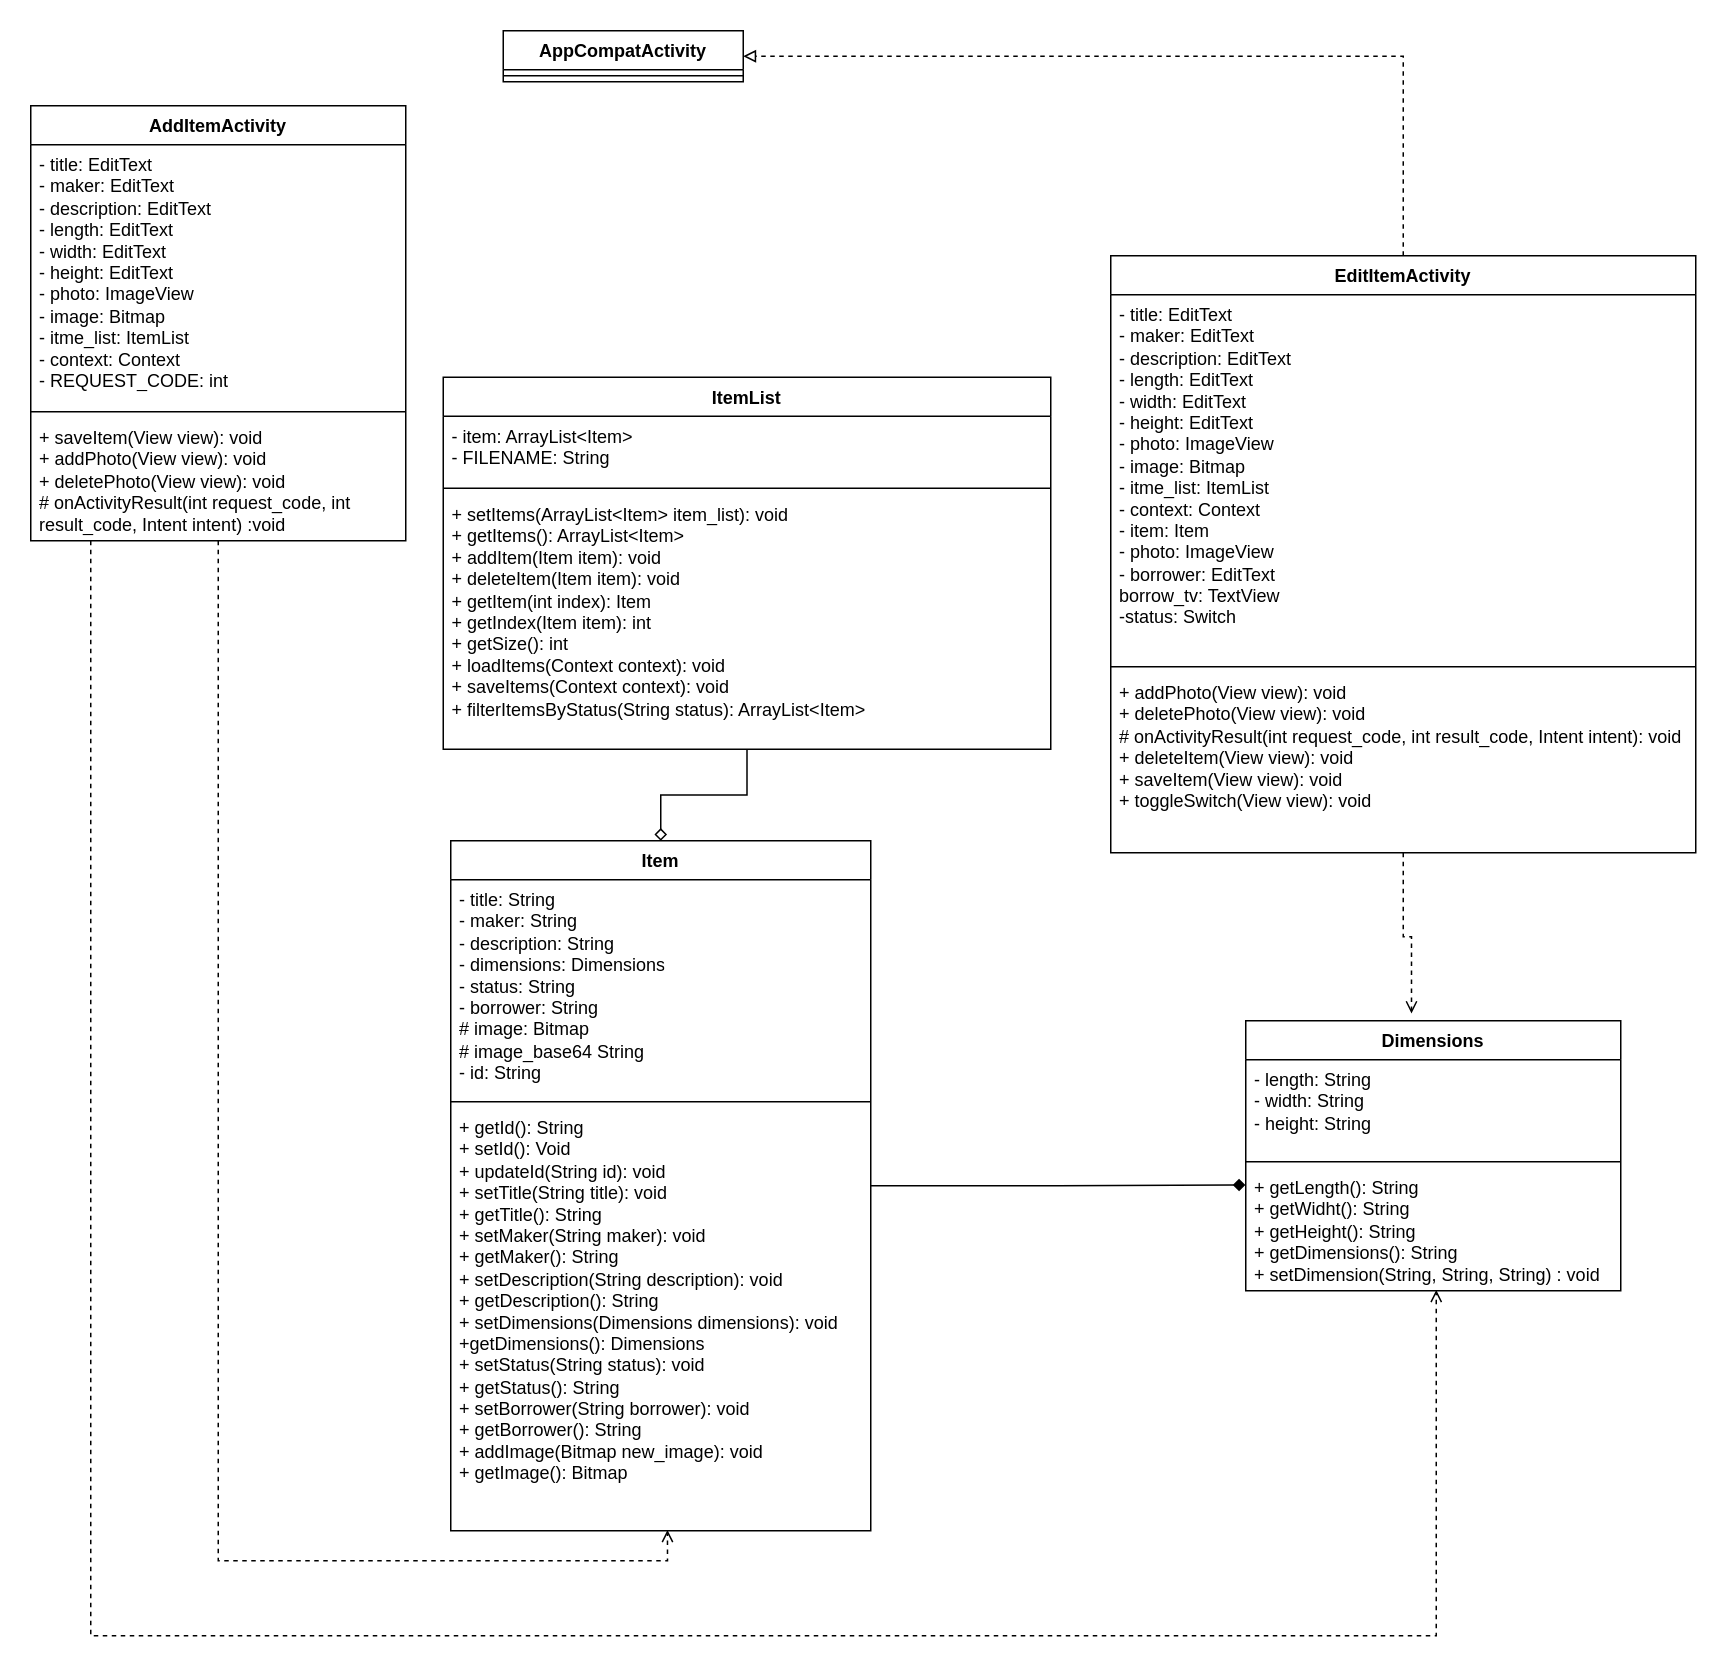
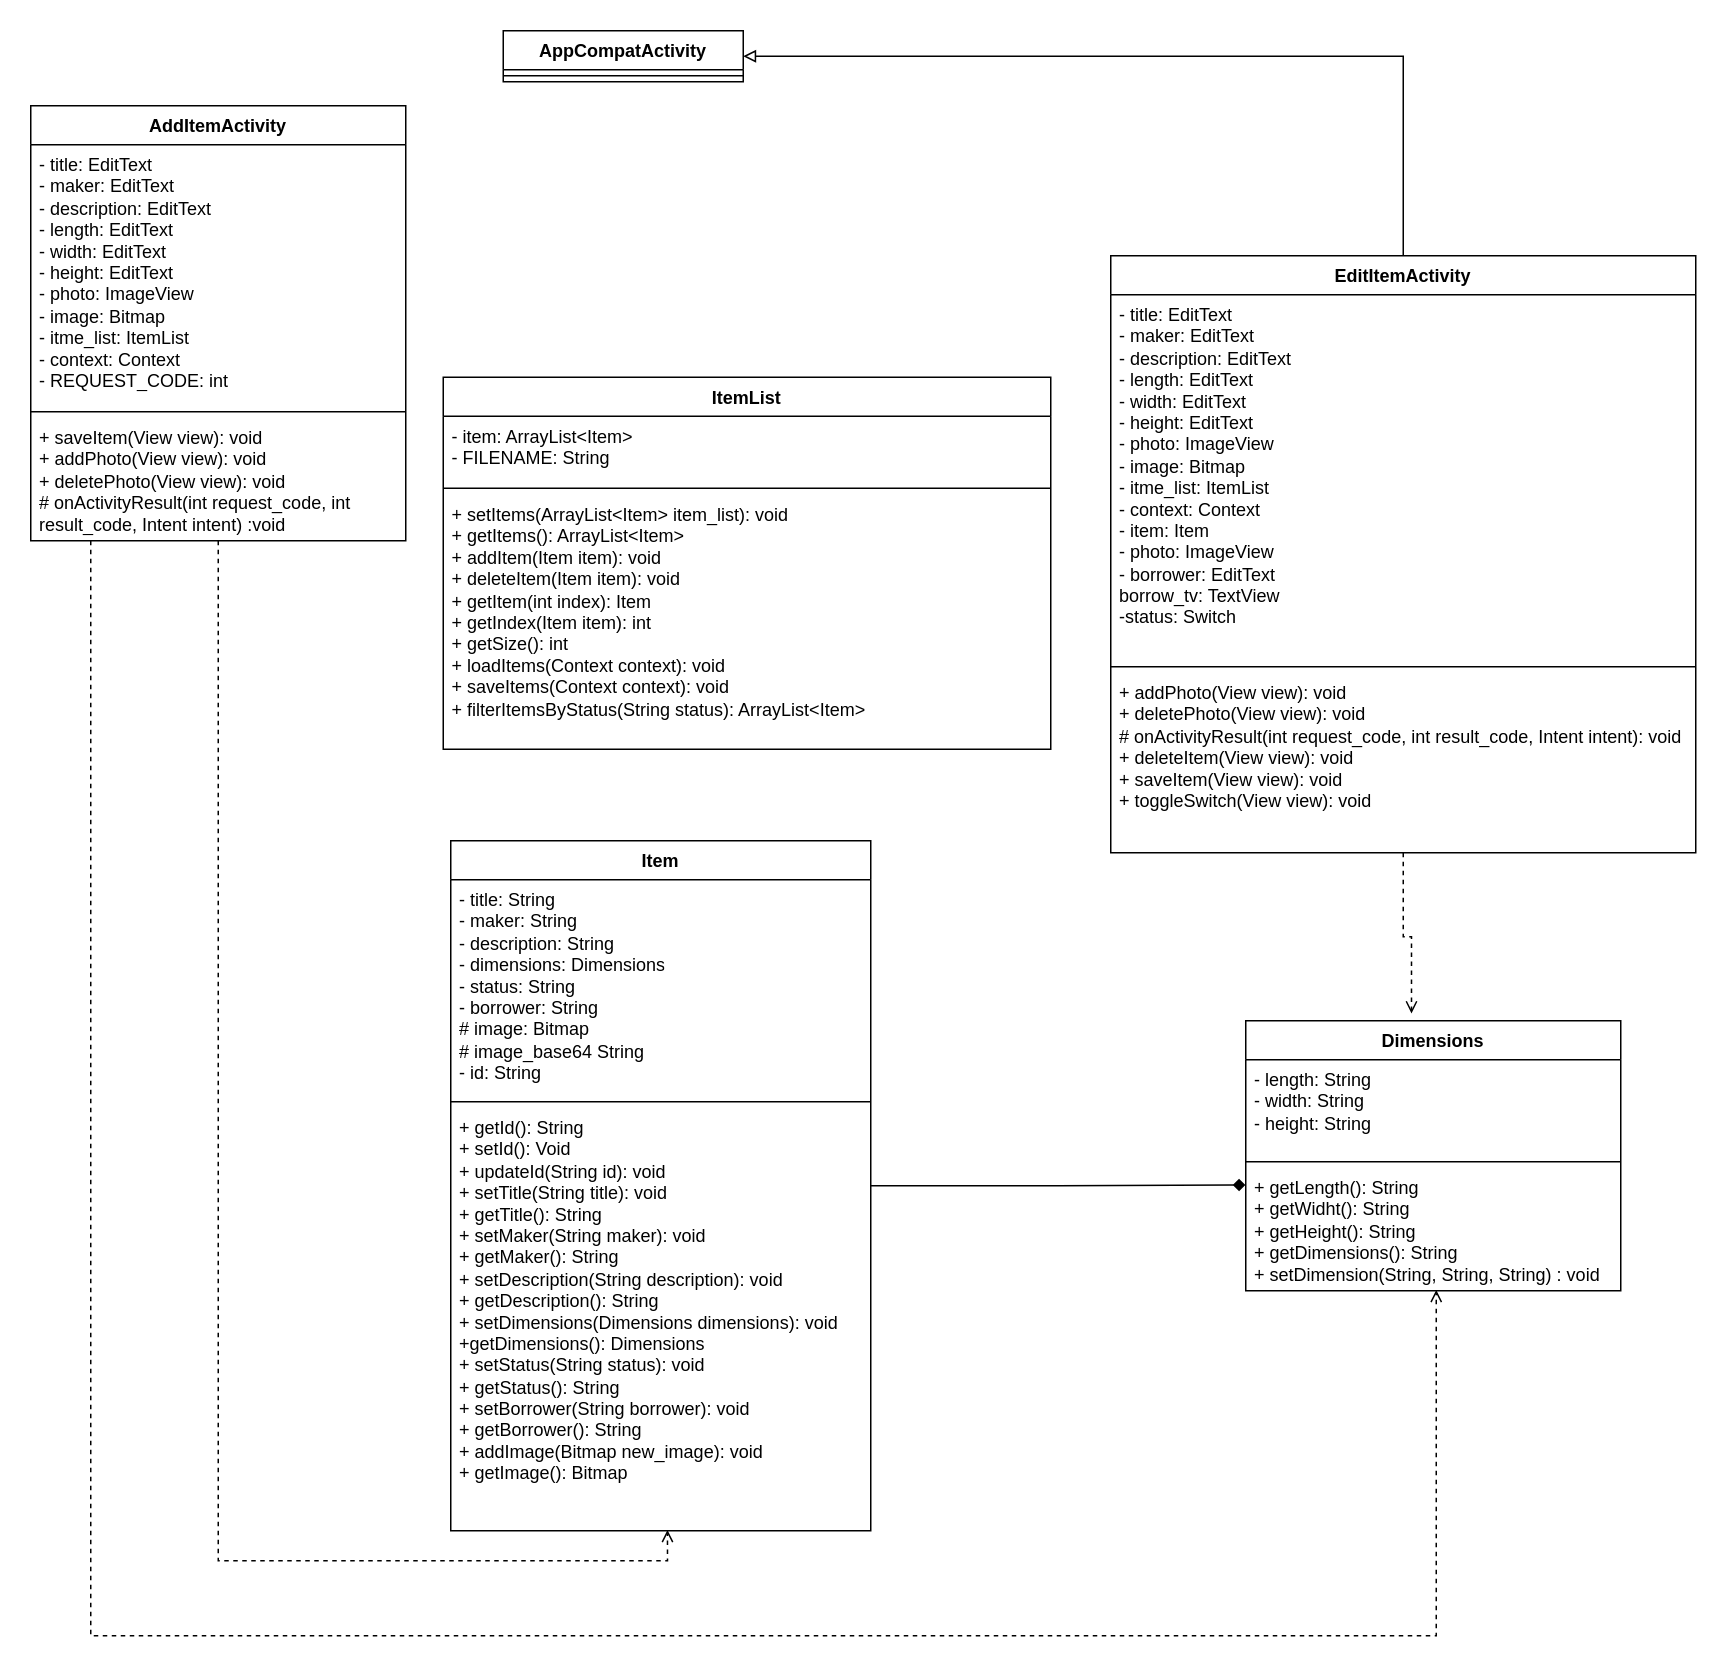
(1178, 56) -> (1178, 56)
(708, 795) -> none
